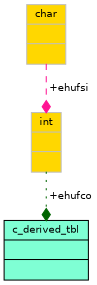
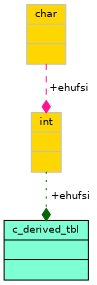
(69, 196) -> (69, 196)
